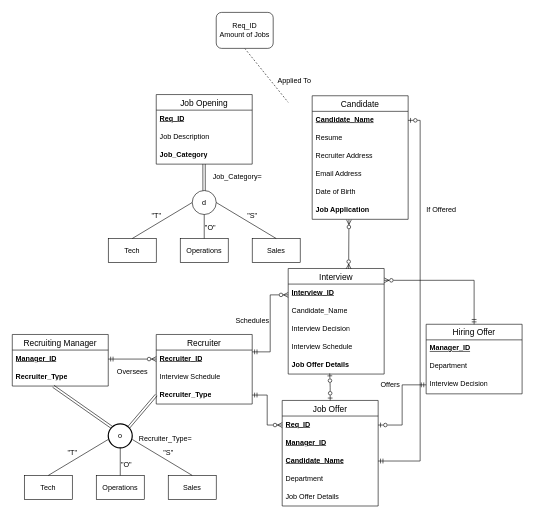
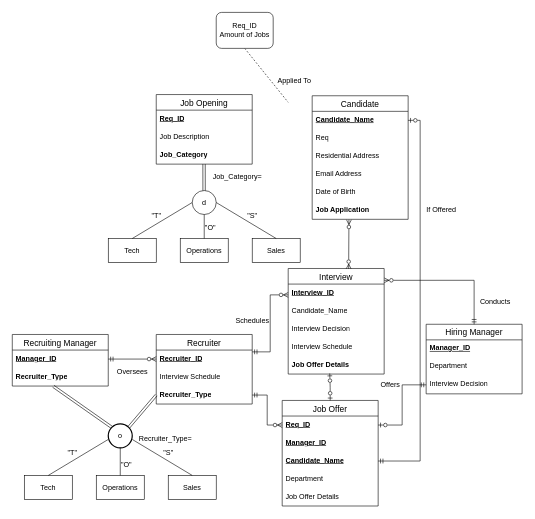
(328, 138) -> (322, 138)
(348, 156) -> (350, 156)
none -> (495, 302)
(474, 333) -> (474, 333)
